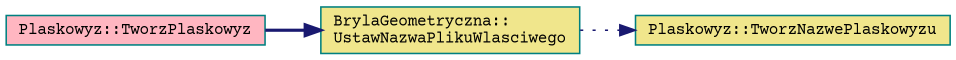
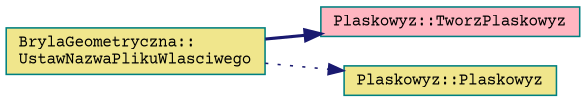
(285, 30) -> (285, 37)
(793, 30) -> (450, 81)
